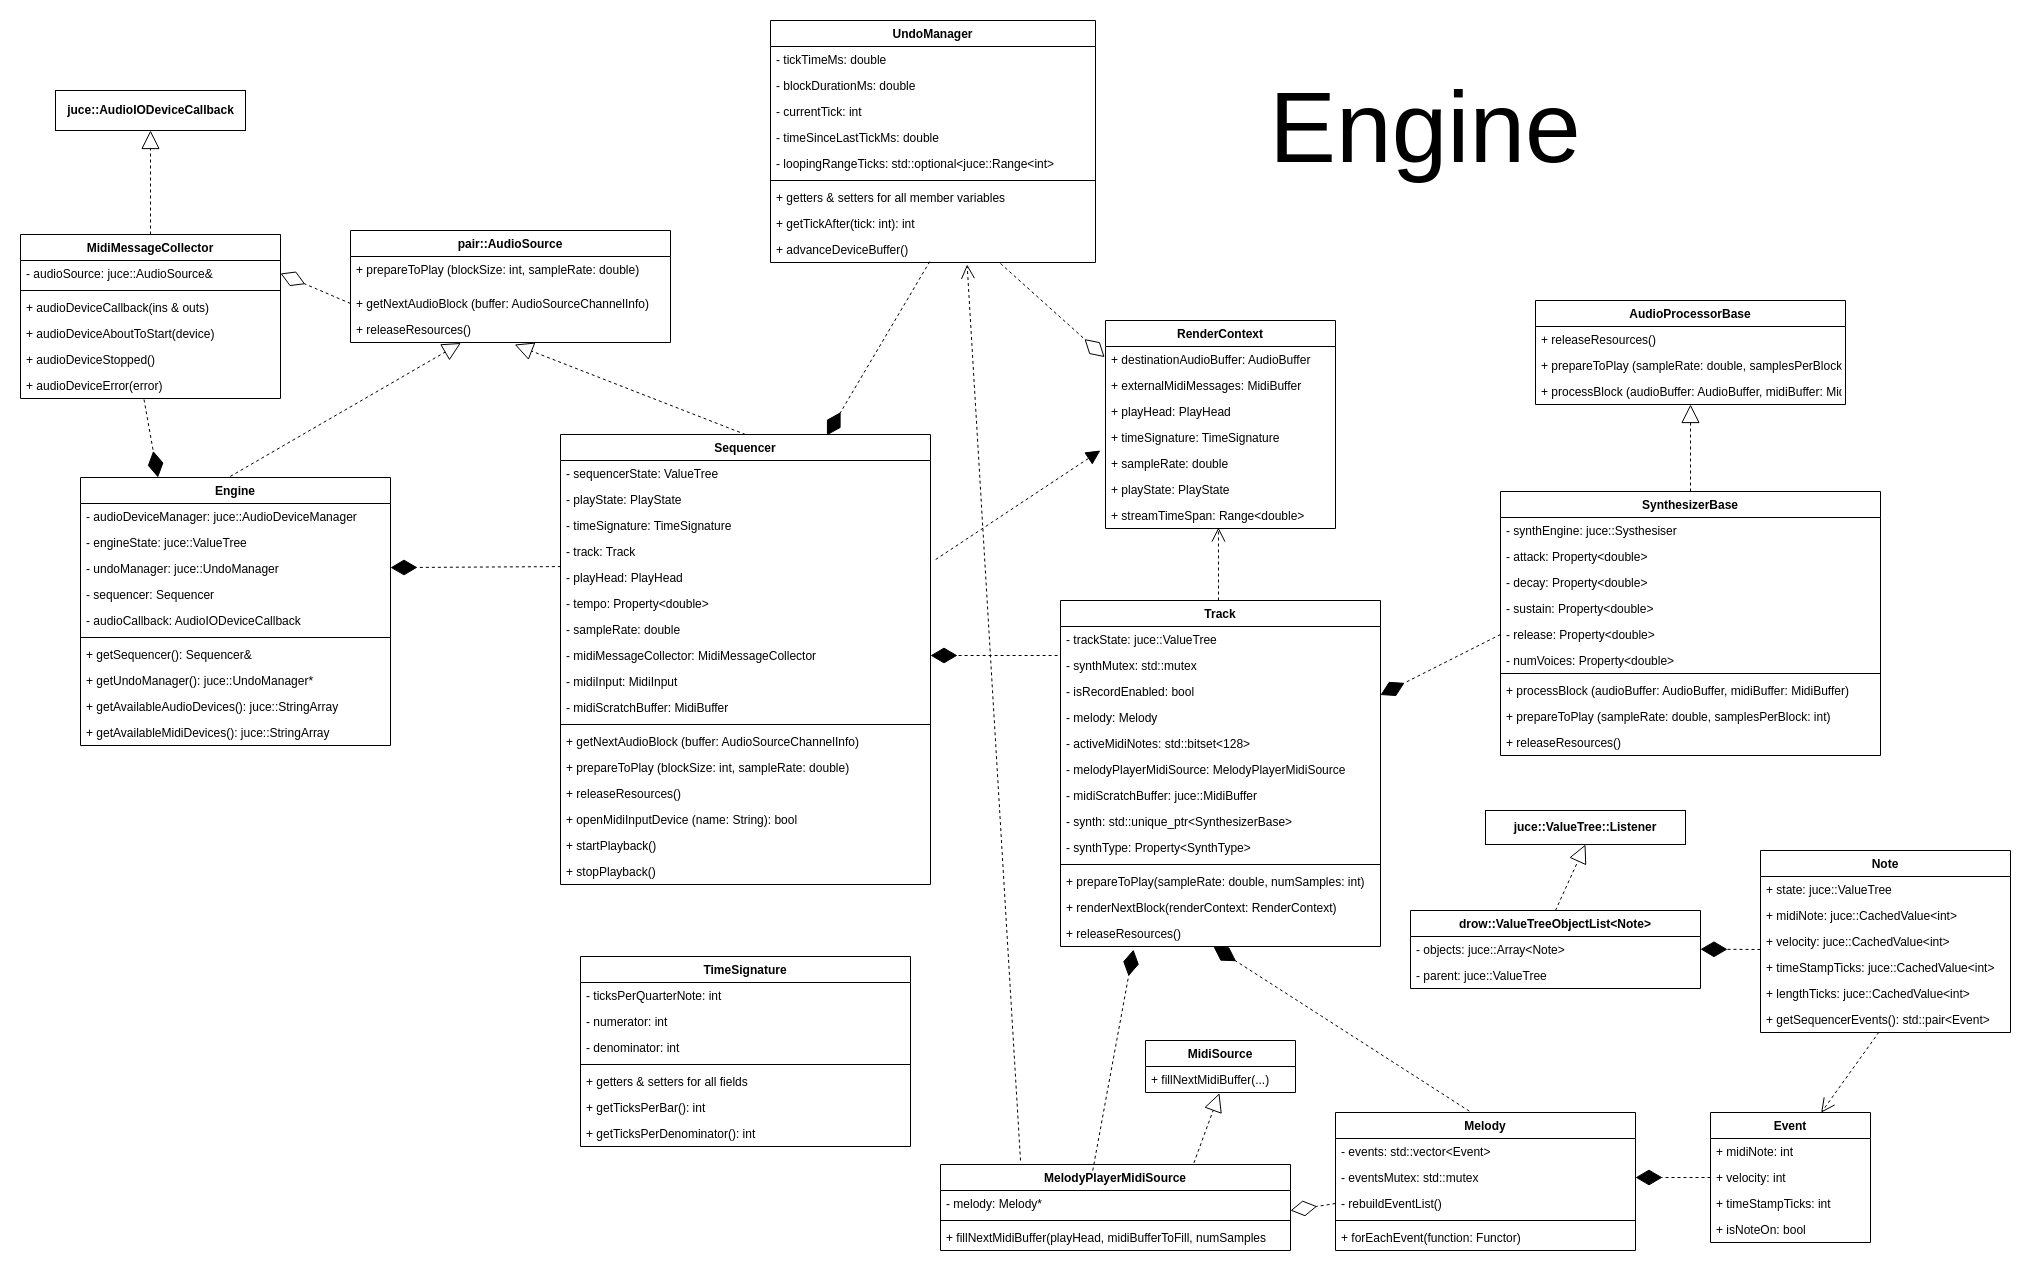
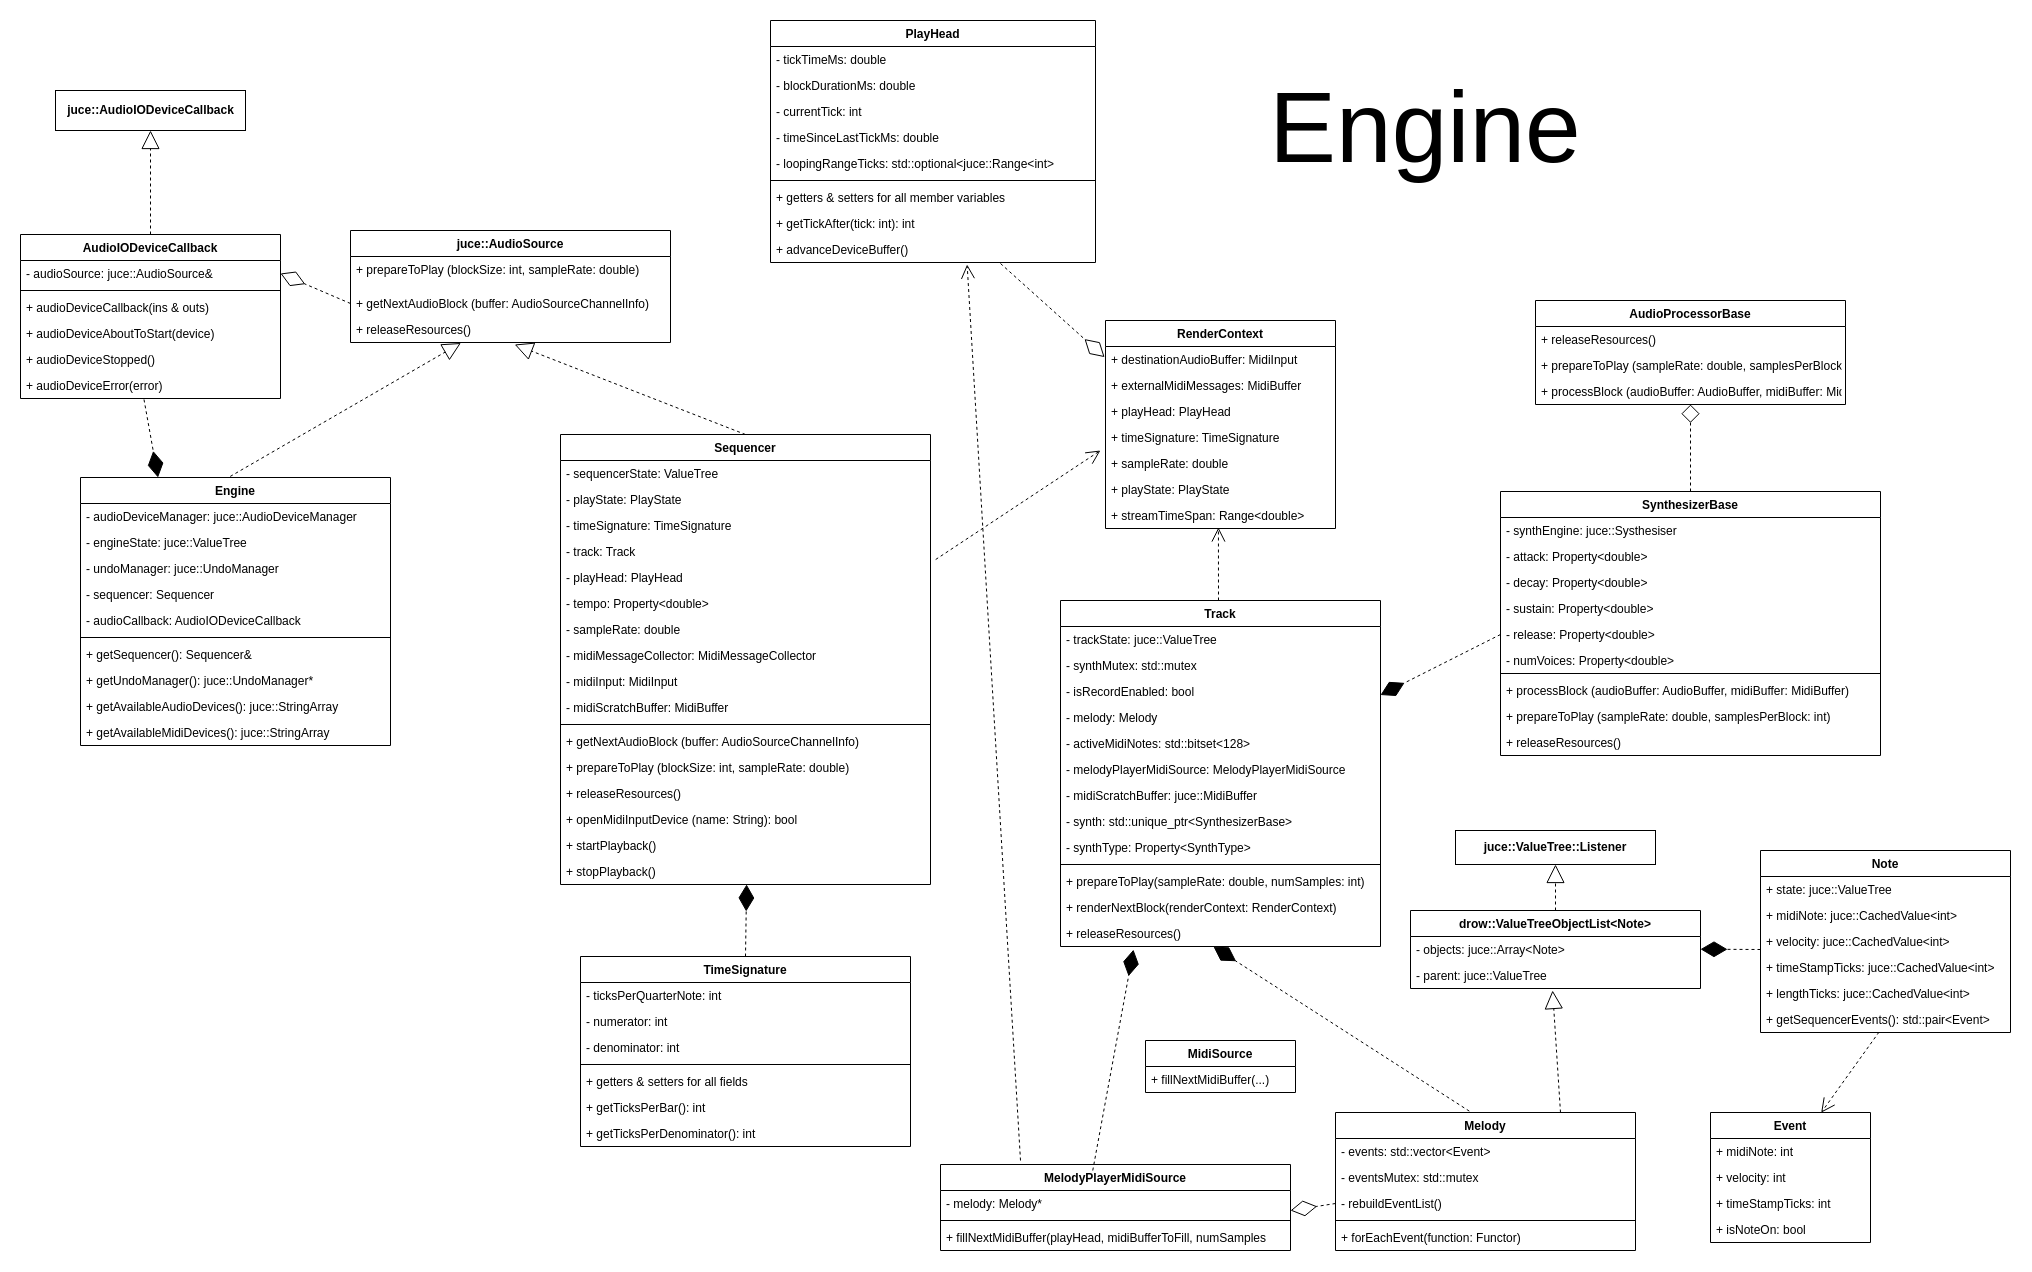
(933, 34) -> (933, 34)
(510, 244) -> (510, 244)
(150, 248) -> (150, 248)
(884, 339) -> none
(1224, 360) -> (1216, 360)
(1691, 424) -> (1691, 423)
(1087, 459) -> (1092, 456)
(488, 567) -> none
(1008, 655) -> none
(1586, 828) -> (1556, 848)
none -> (746, 933)
none -> (1557, 1061)
(1204, 1137) -> none
(1685, 1178) -> none
